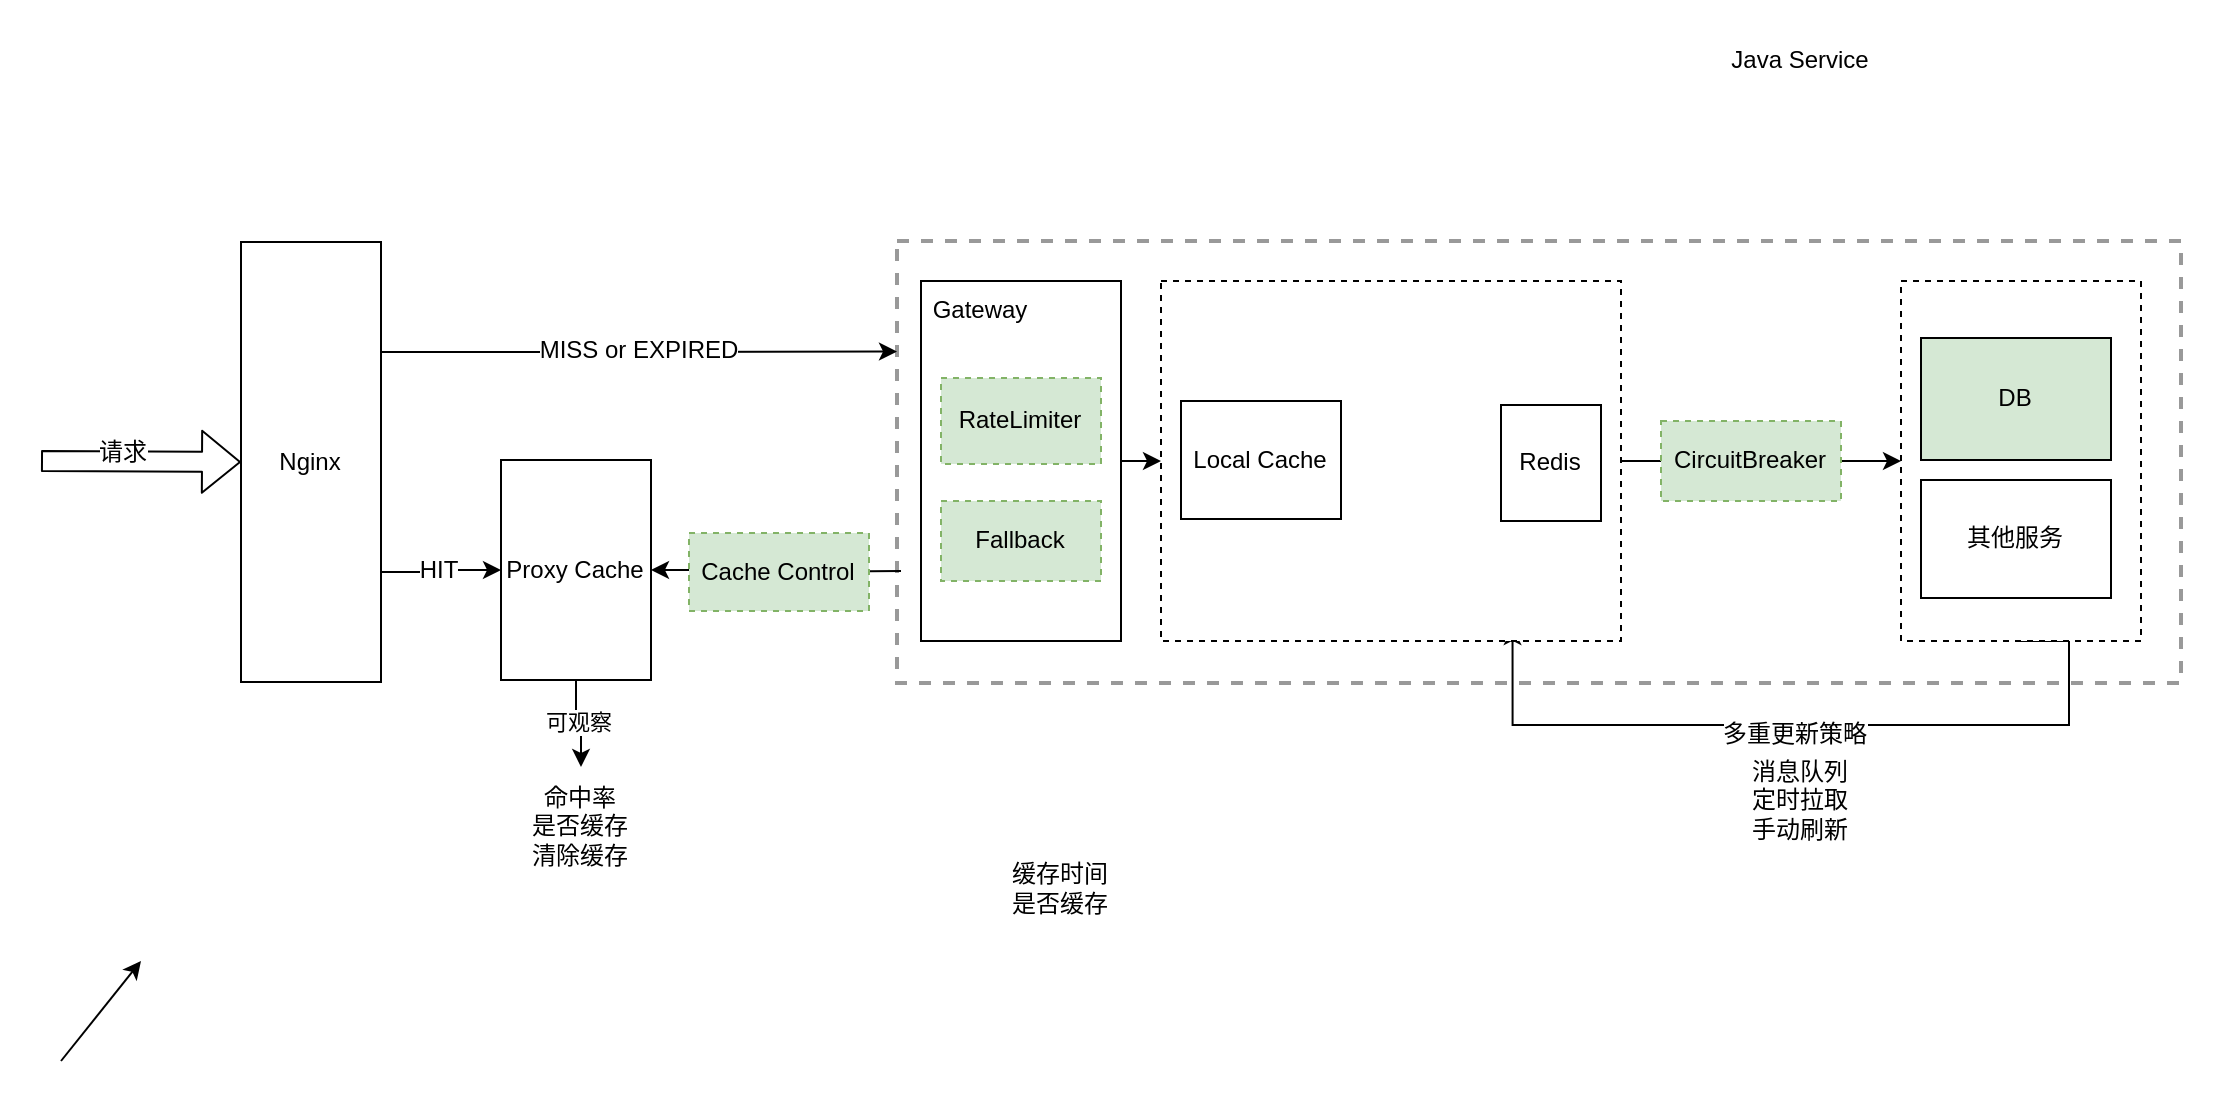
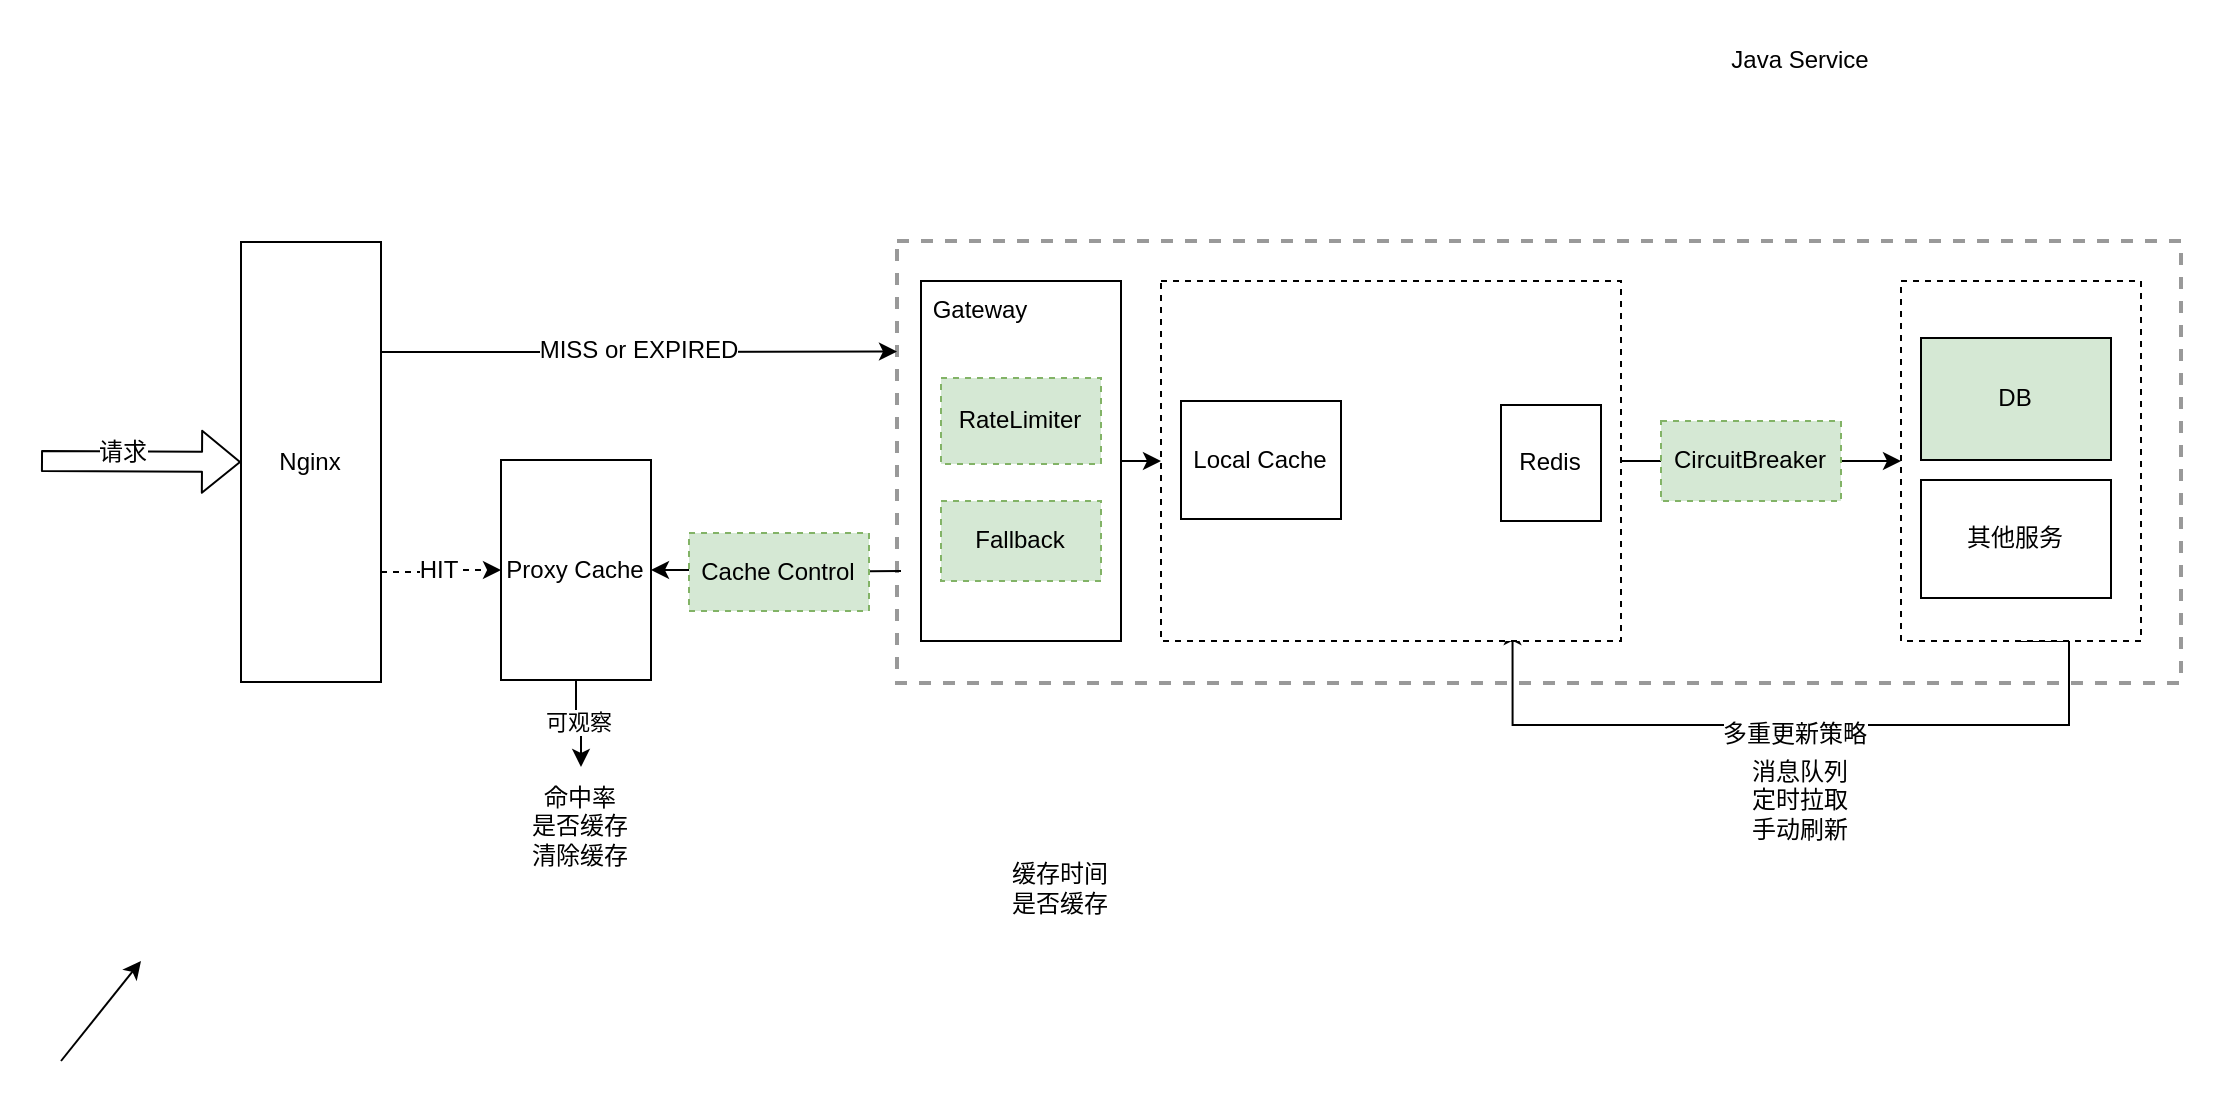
(401, 572) -> (401, 572)
